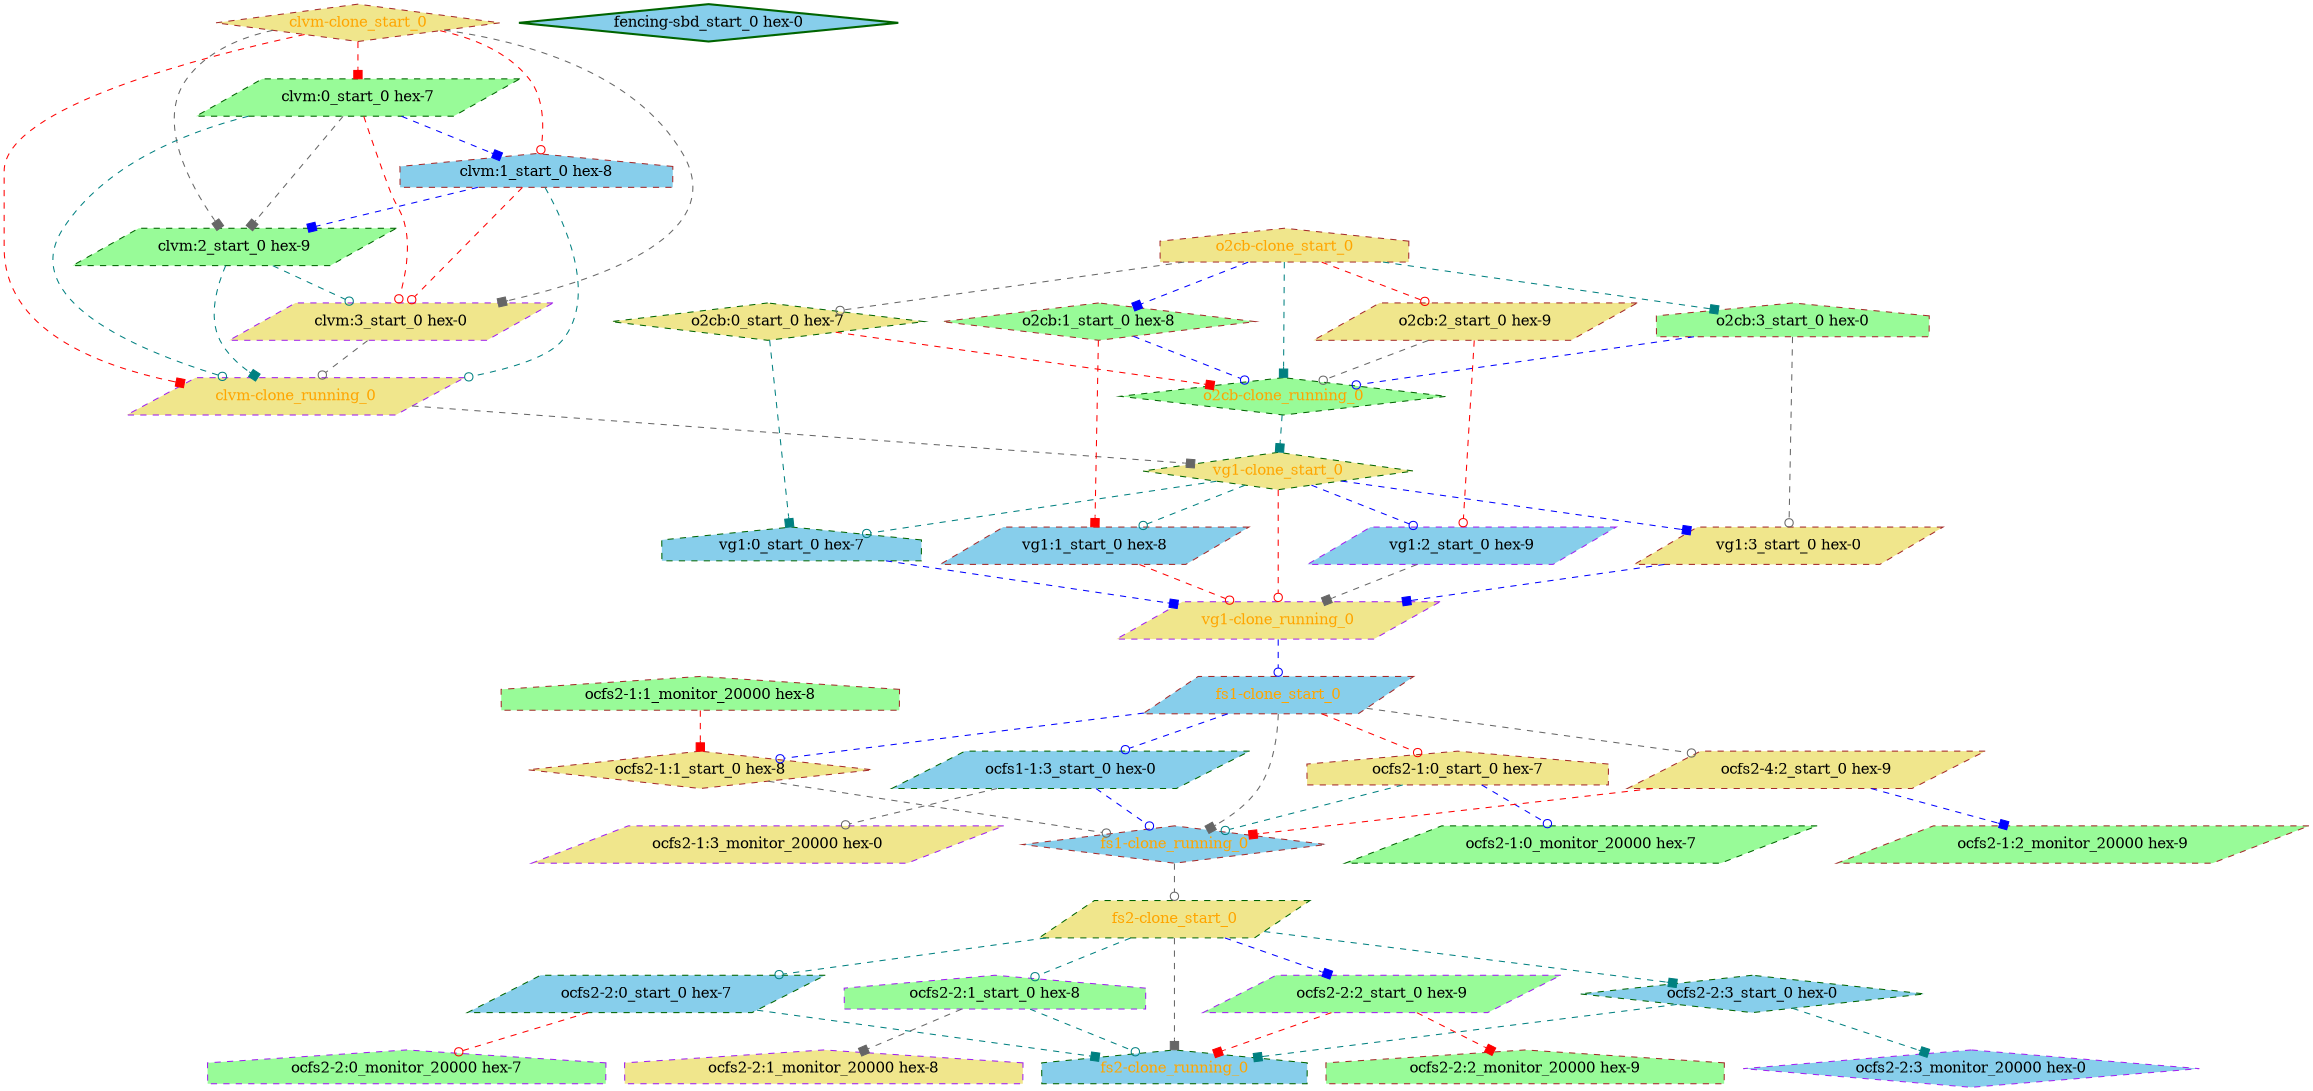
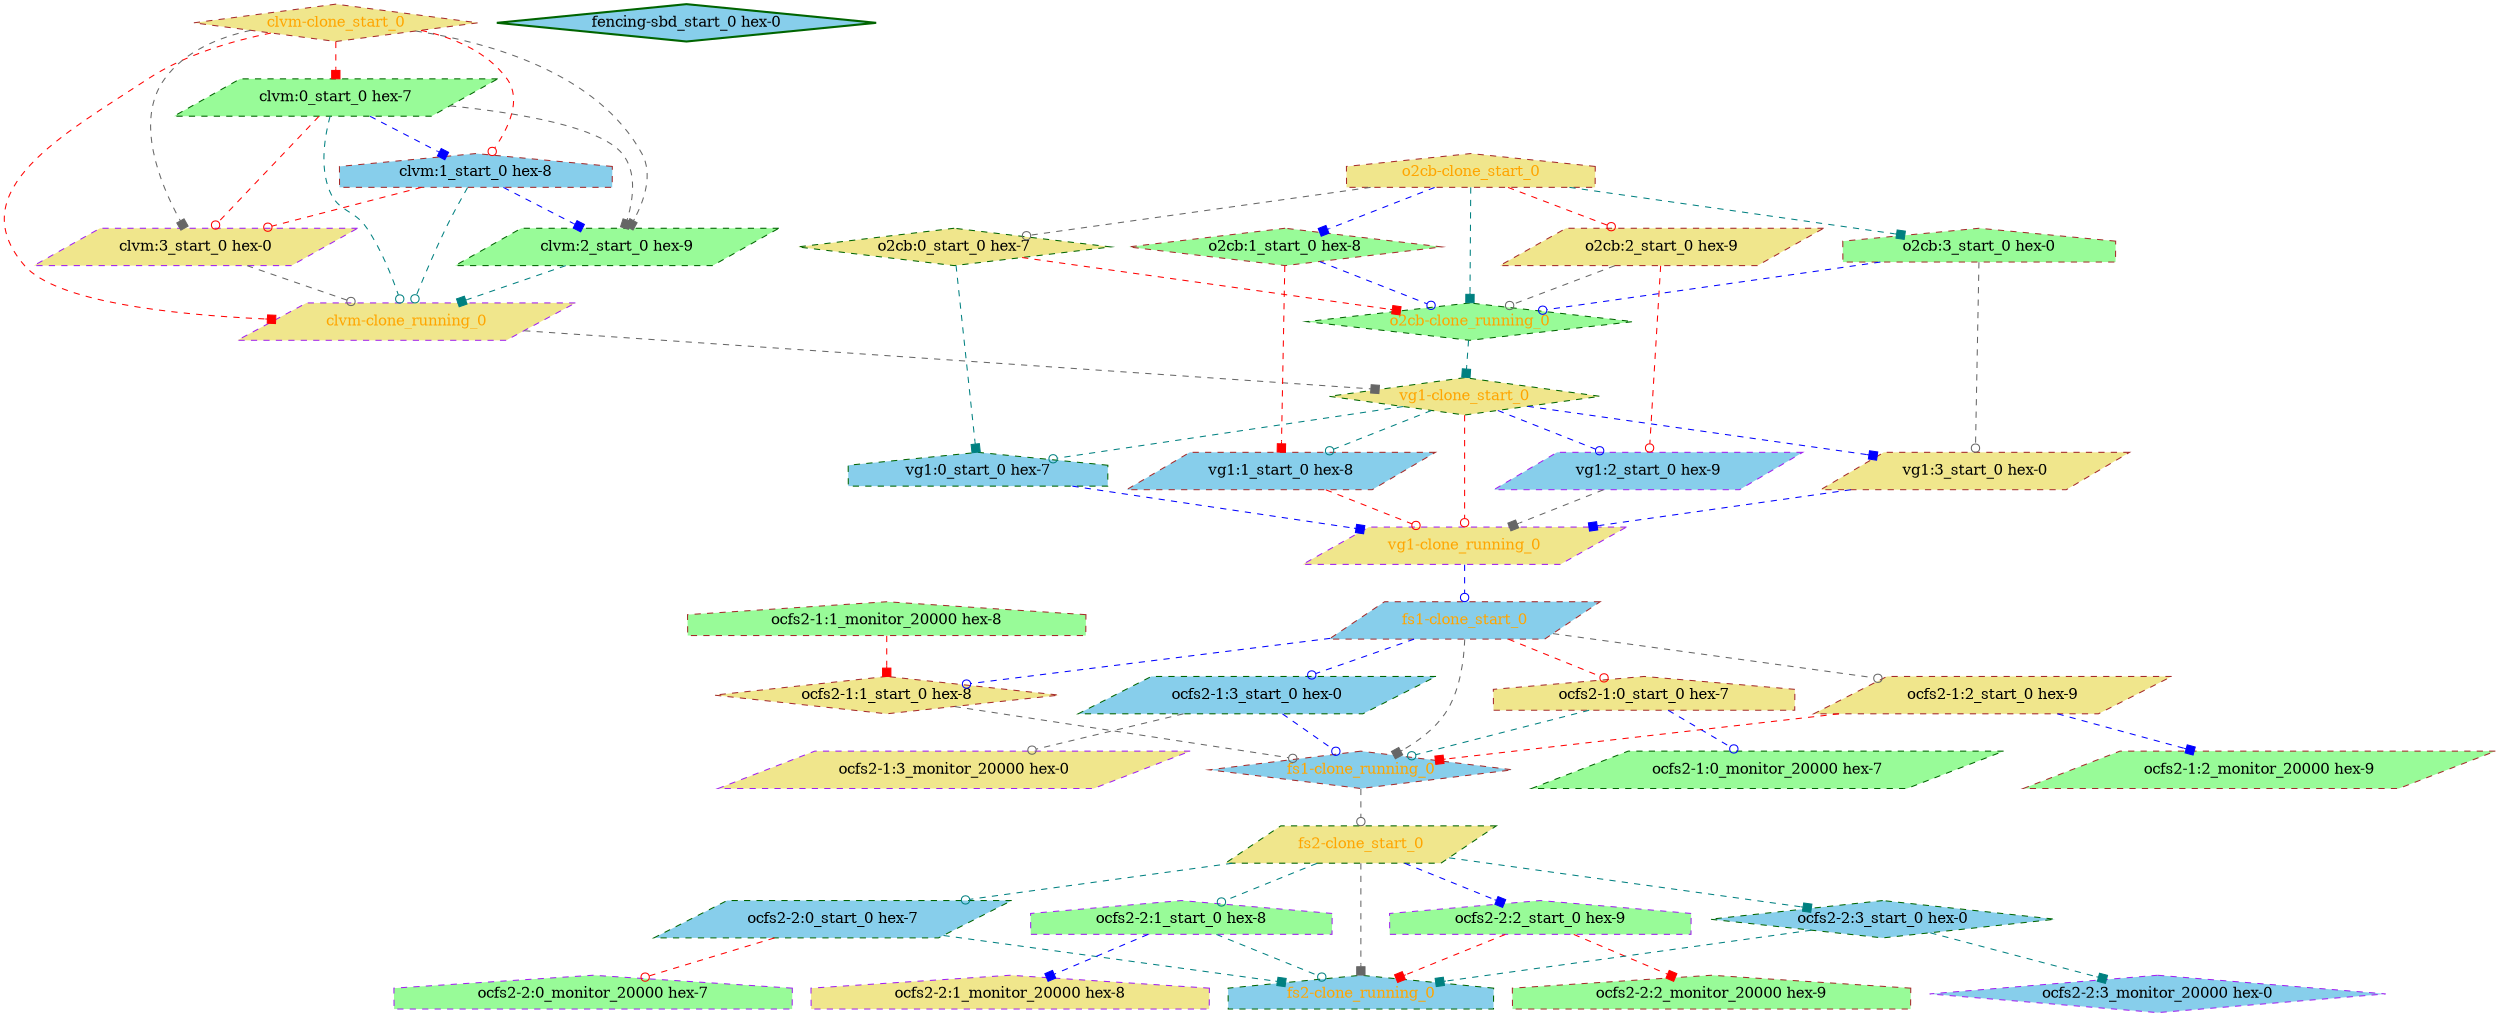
(309, 283) -> none
(1071, 770) -> (1257, 695)
(1806, 770) -> (1993, 695)
(1382, 994) -> (1540, 919)
(923, 1026) -> (1109, 951)
